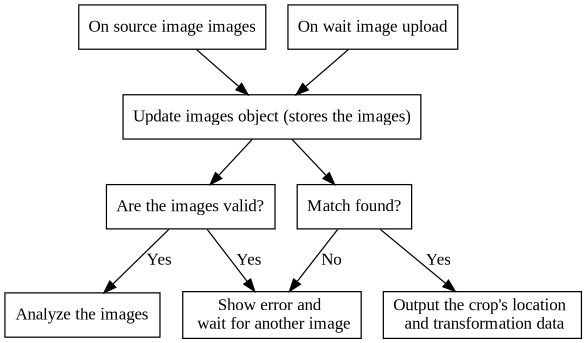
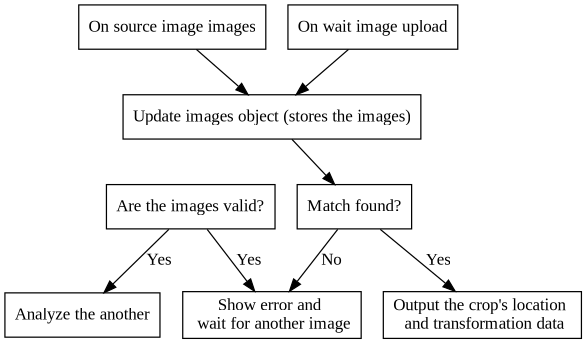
(236, 157) -> none
(82, 315) -> (82, 315)
